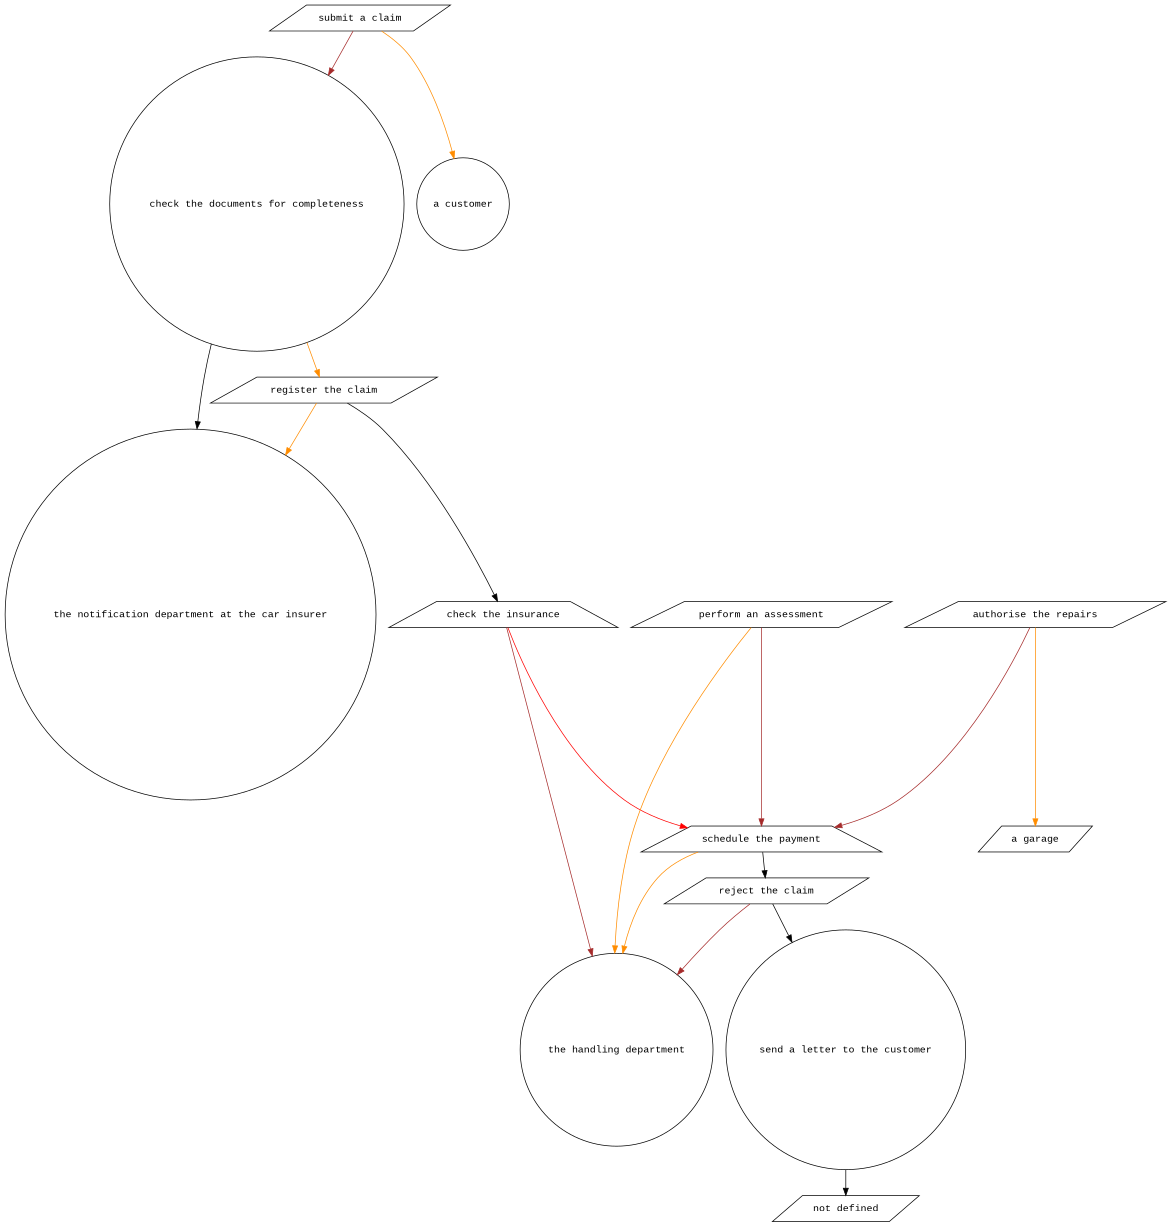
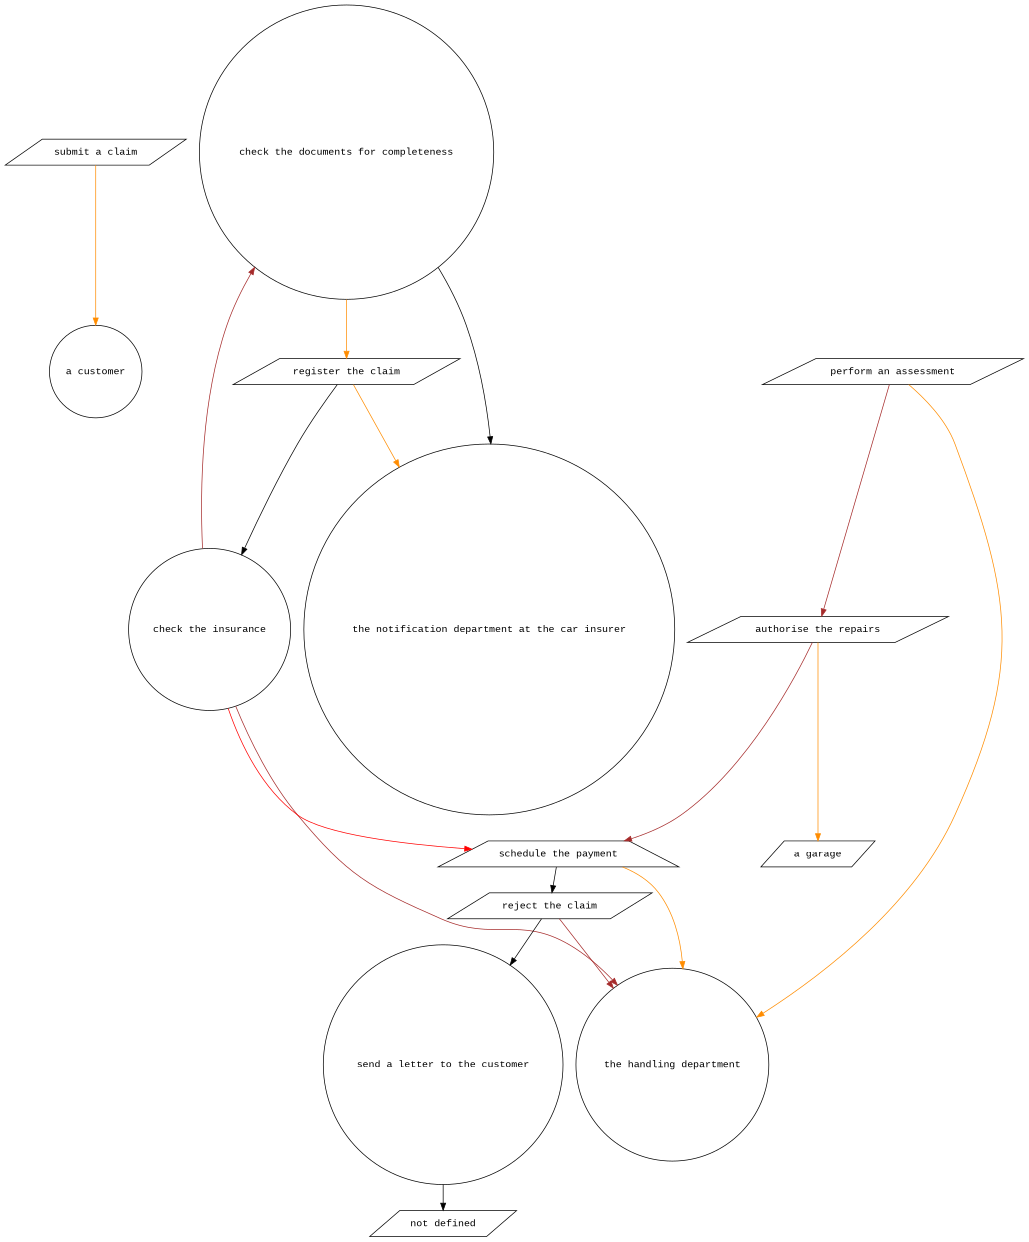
(343, 50) -> (208, 407)
(503, 615) -> (210, 629)
(761, 723) -> (857, 497)
